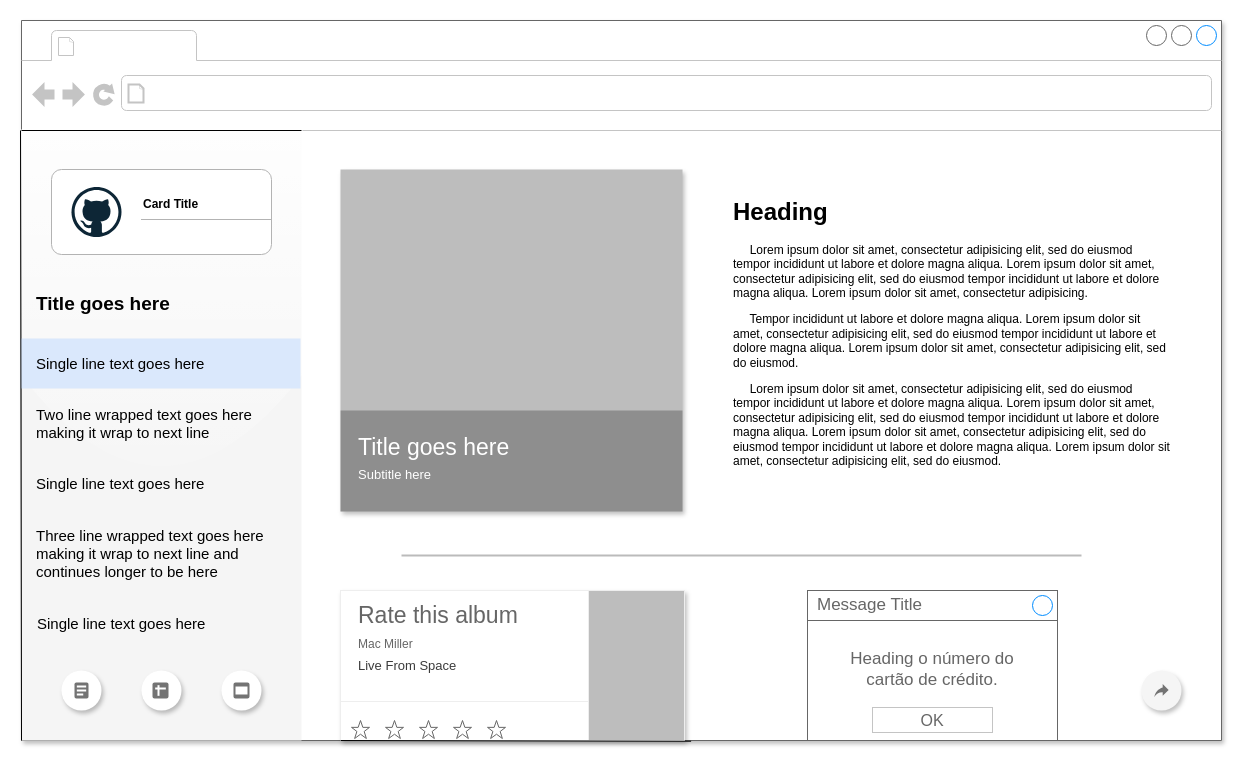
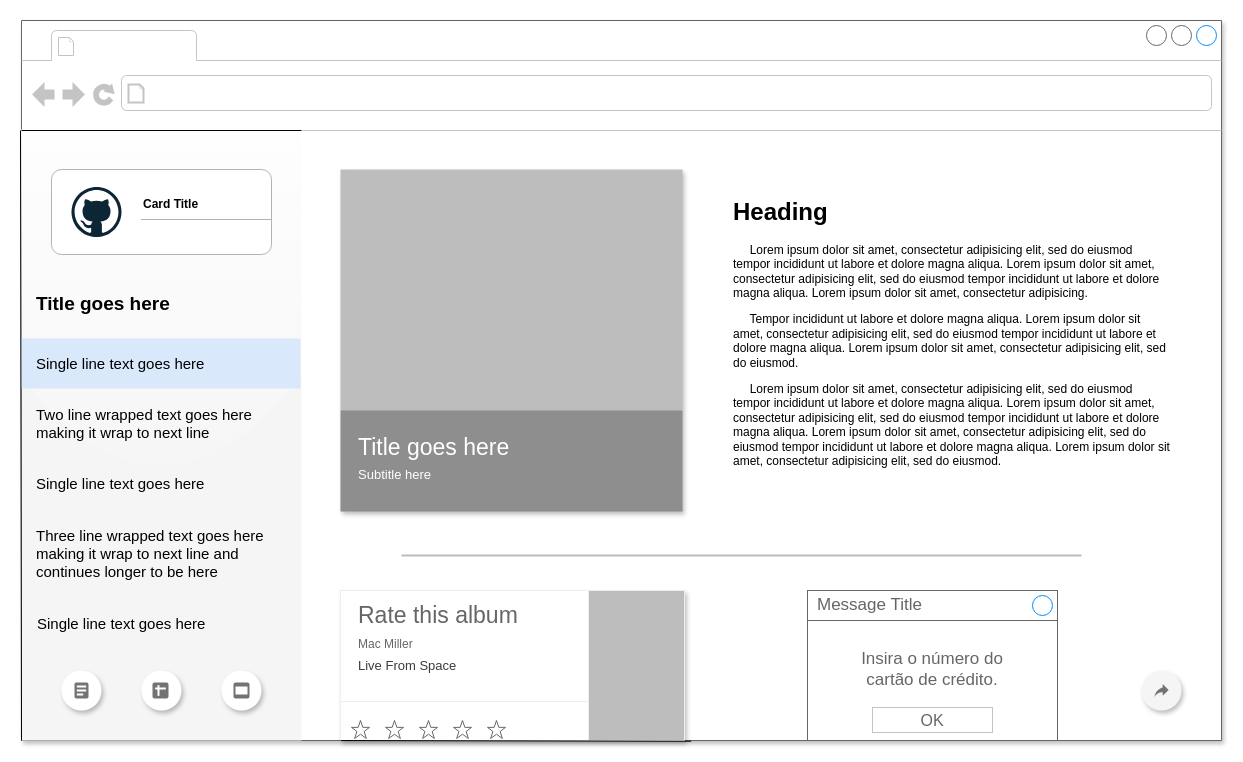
(933, 650) -> (933, 650)
